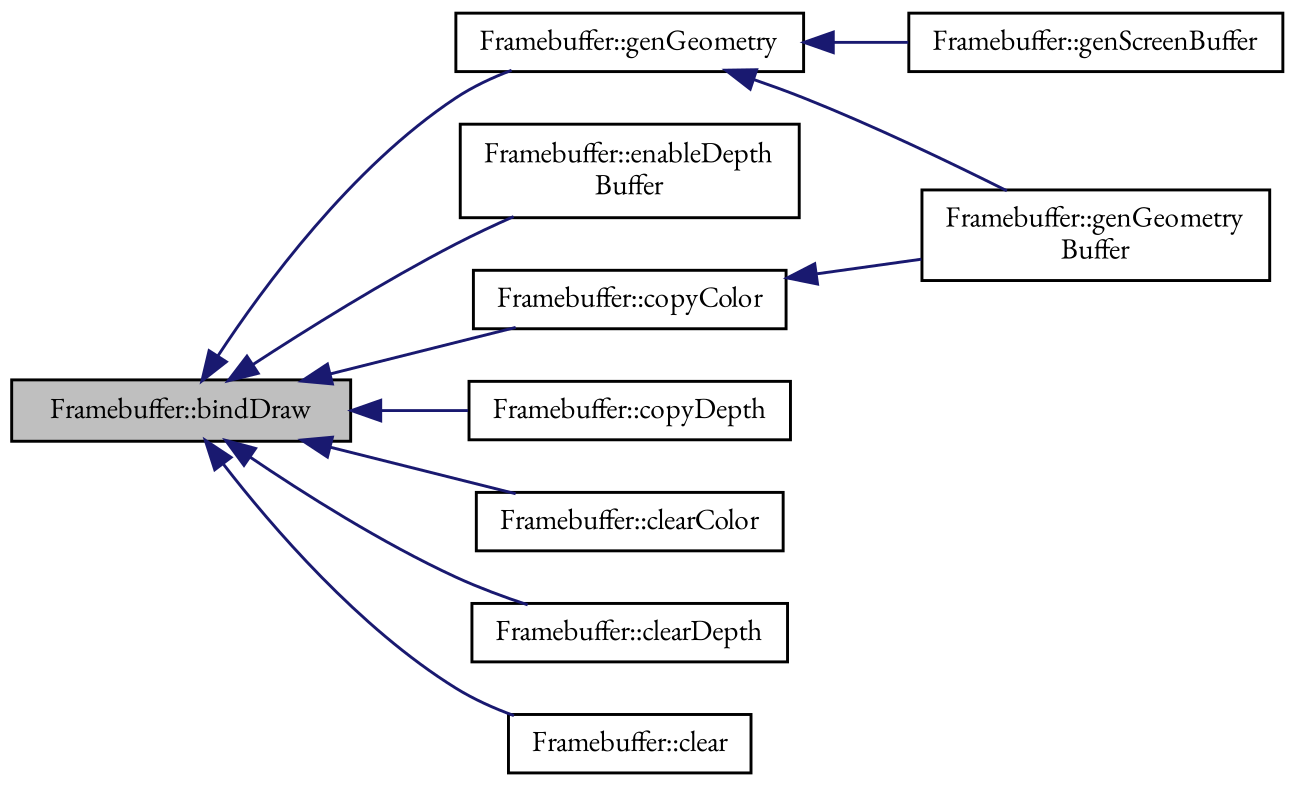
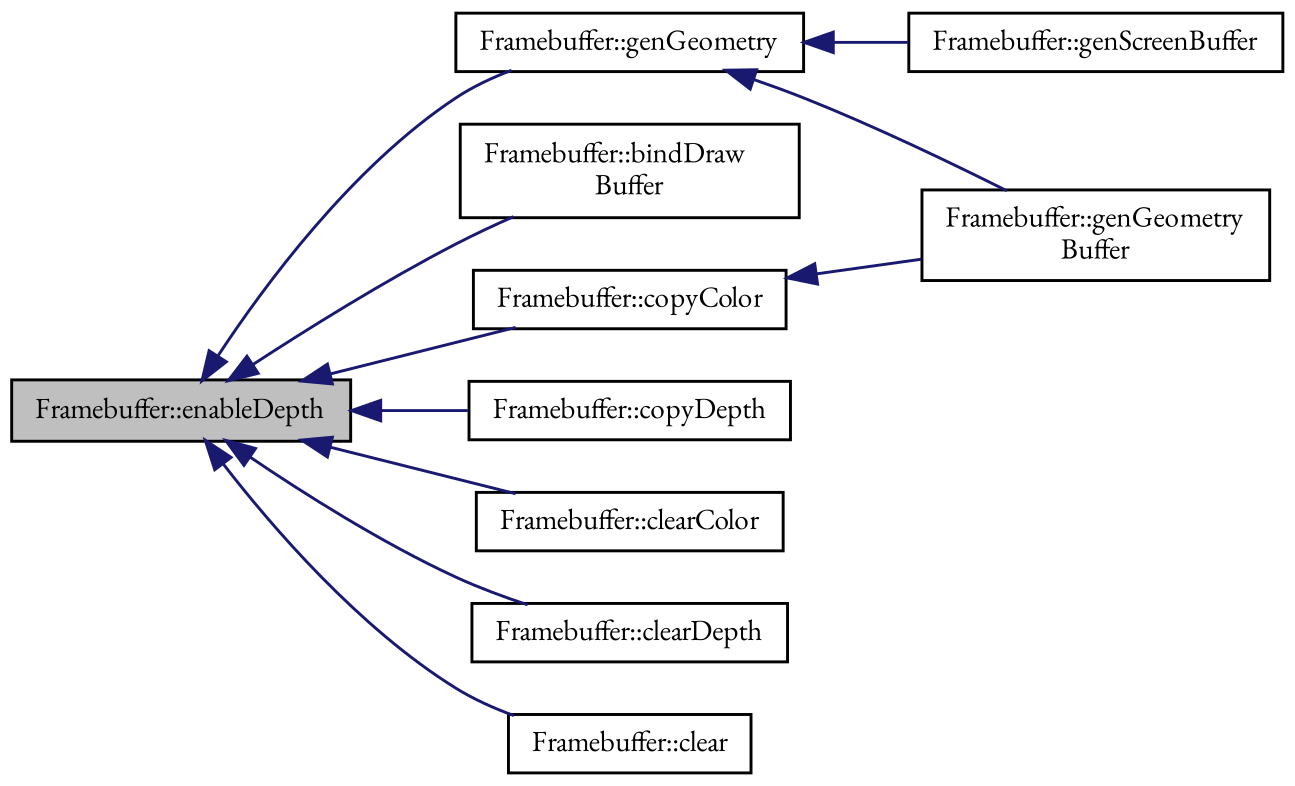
(630, 171) -> (630, 171)
(181, 411) -> (181, 411)
